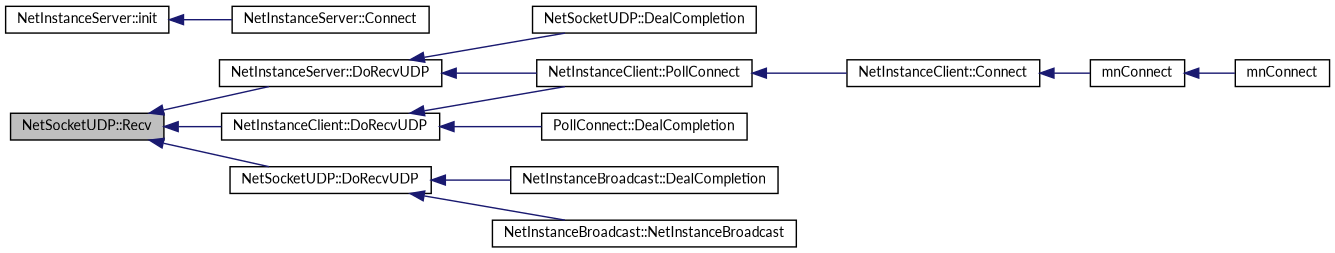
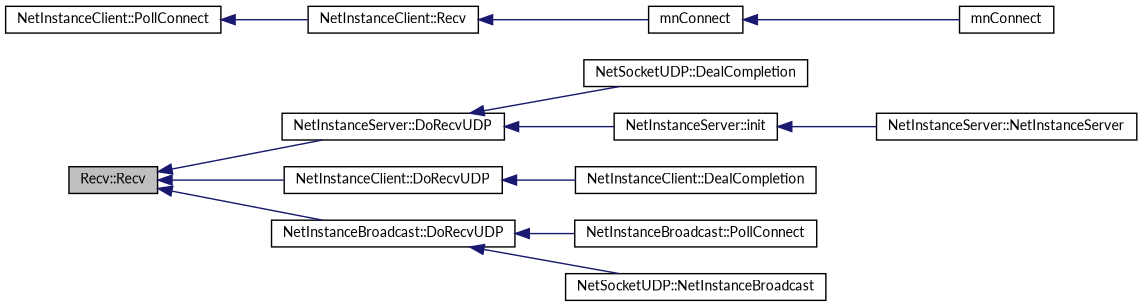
(331, 20) -> (1007, 127)
(497, 73) -> (566, 127)
(943, 73) -> (393, 20)
(495, 99) -> none
(87, 127) -> (113, 180)
(644, 127) -> (696, 180)
(331, 180) -> (393, 234)
(644, 180) -> (696, 234)
(644, 234) -> (696, 287)
